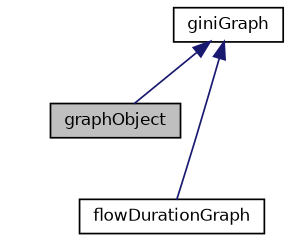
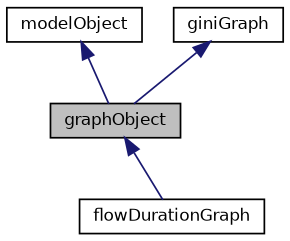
none -> (74, 25)
(198, 129) -> (148, 176)
